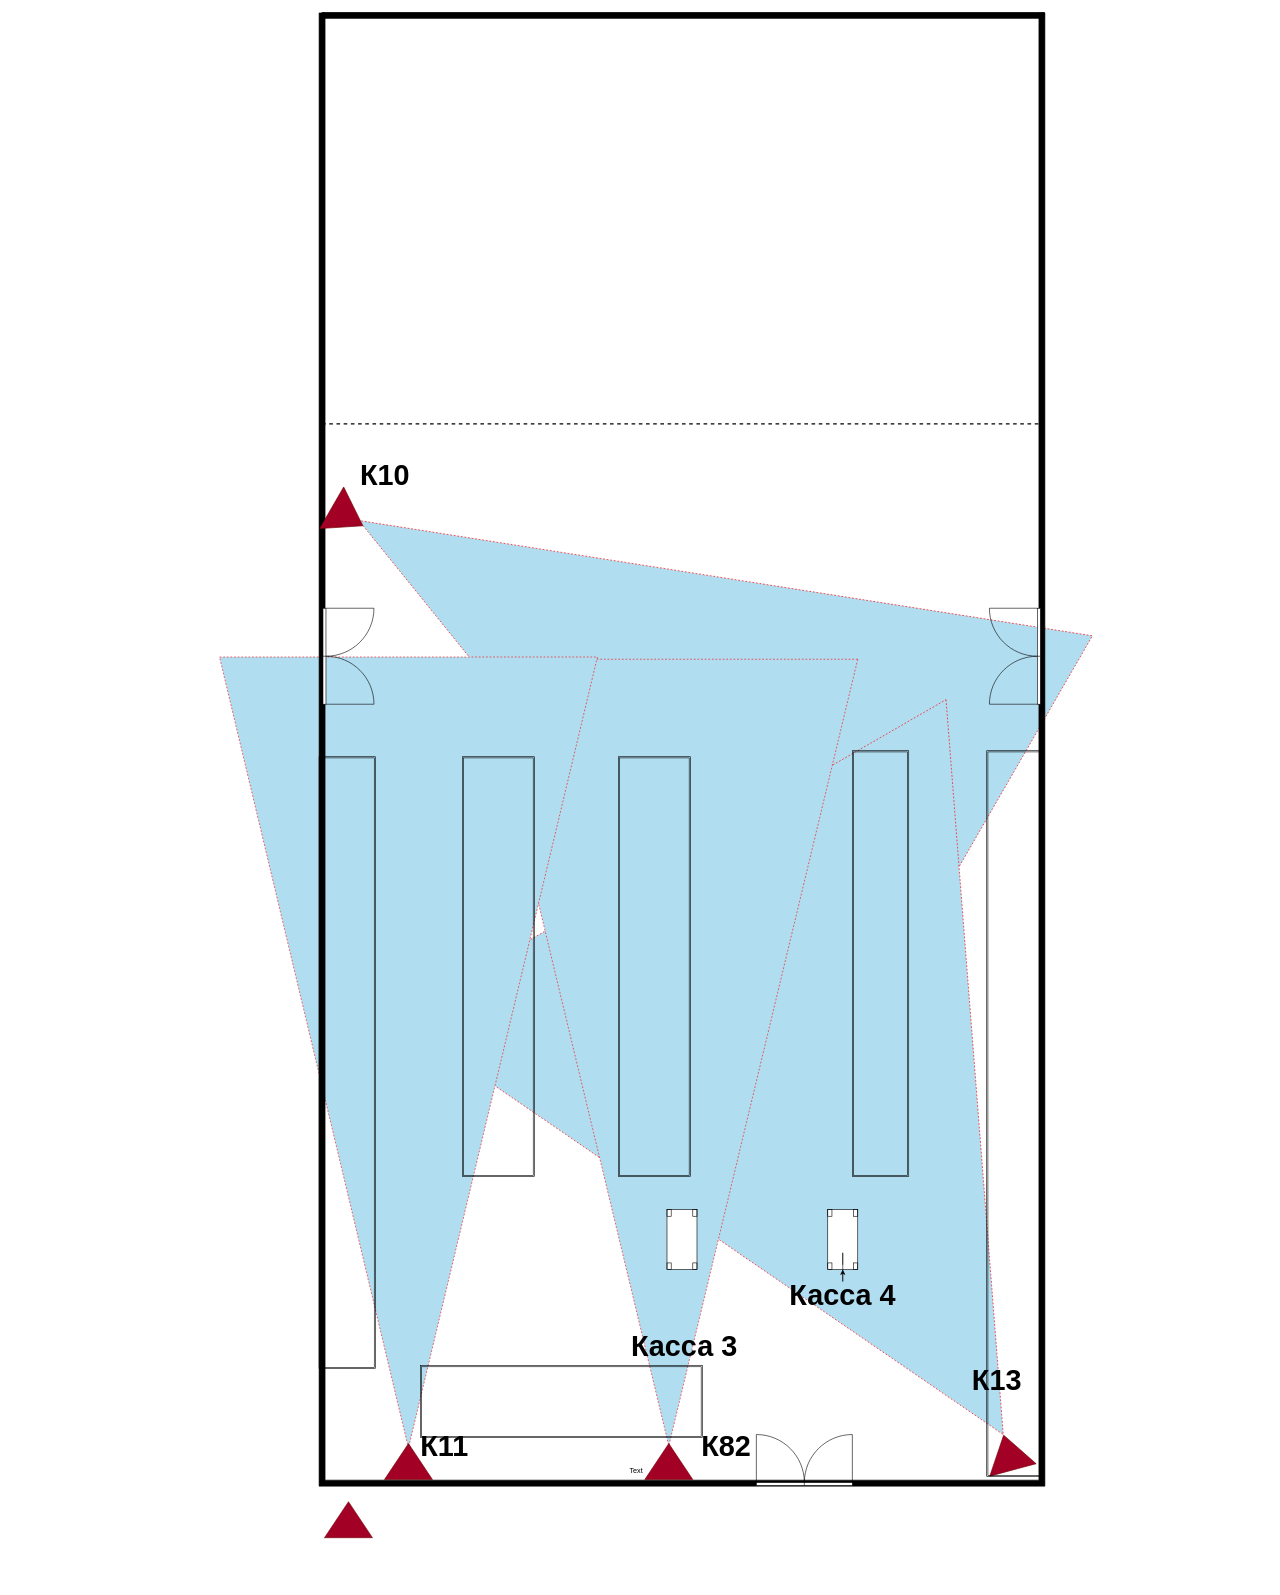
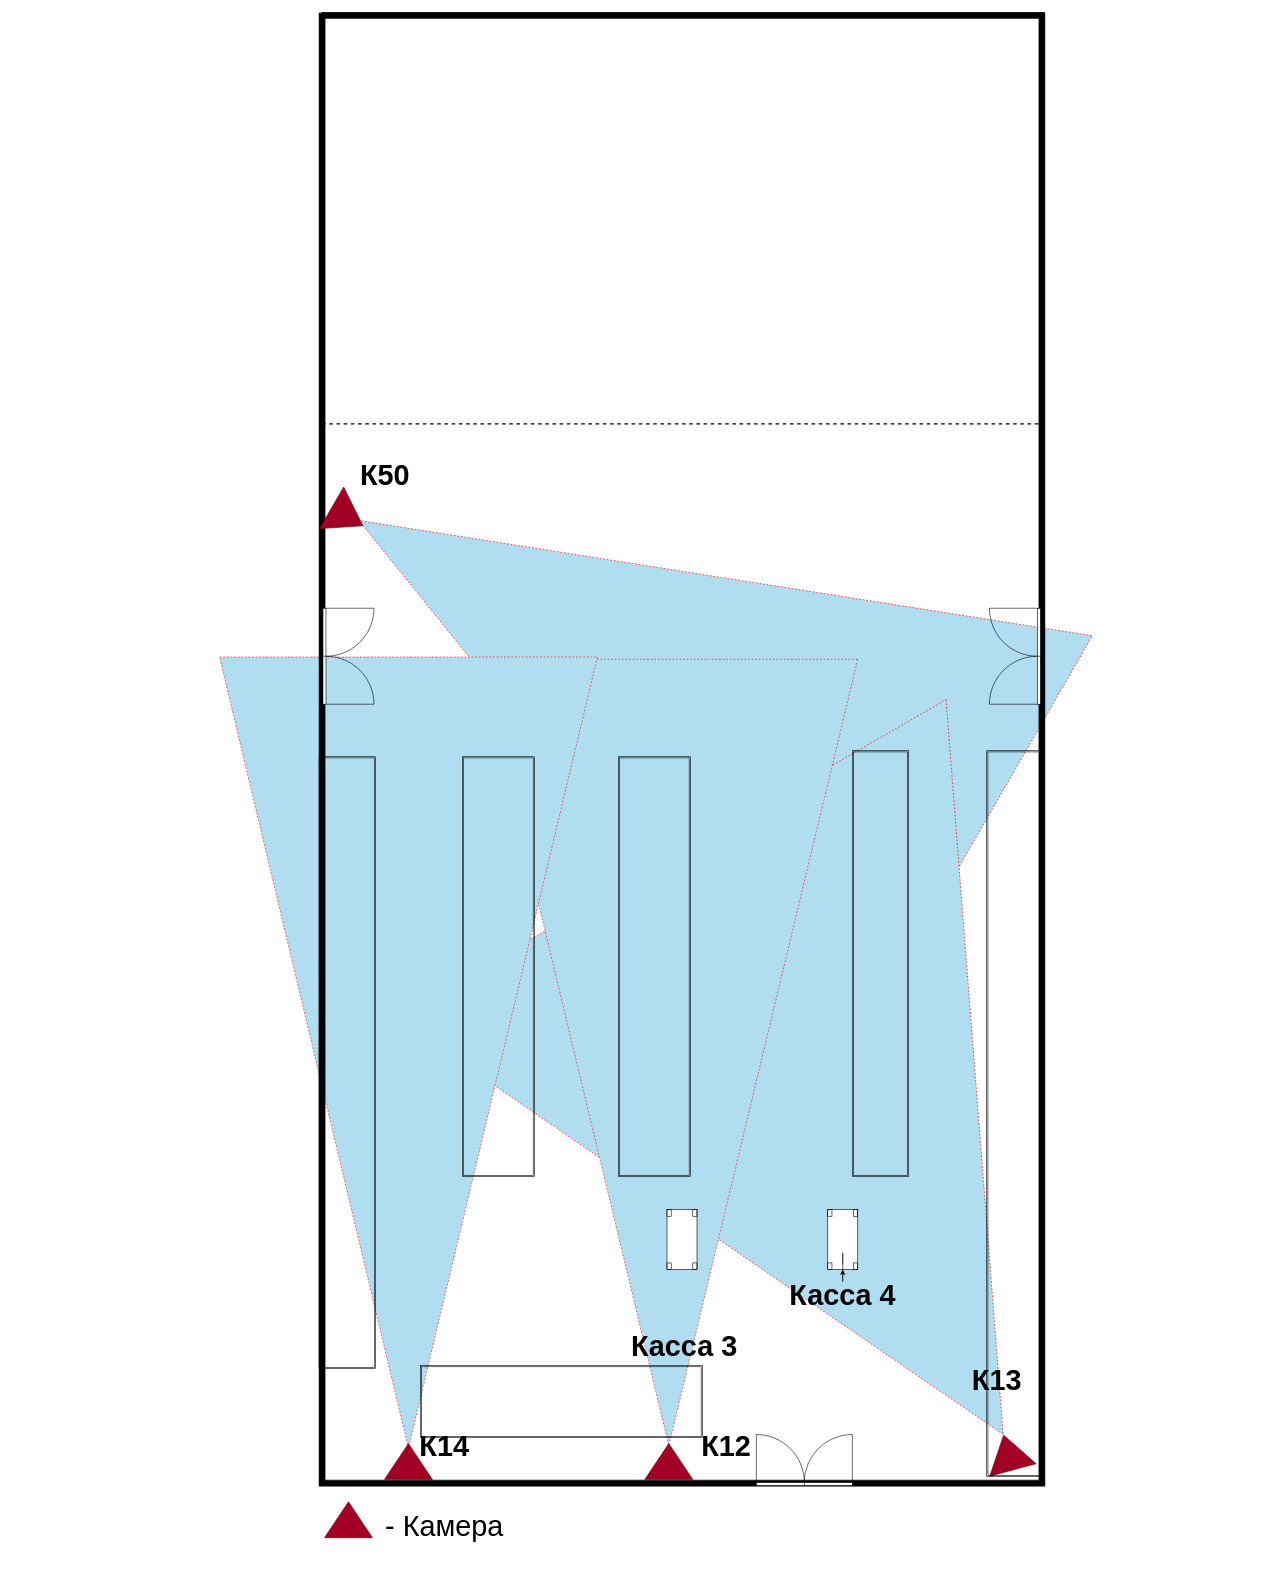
(385, 475) -> (385, 475)
(444, 1447) -> (444, 1447)
(726, 1447) -> (726, 1447)
(636, 1471) -> none
none -> (444, 1526)
